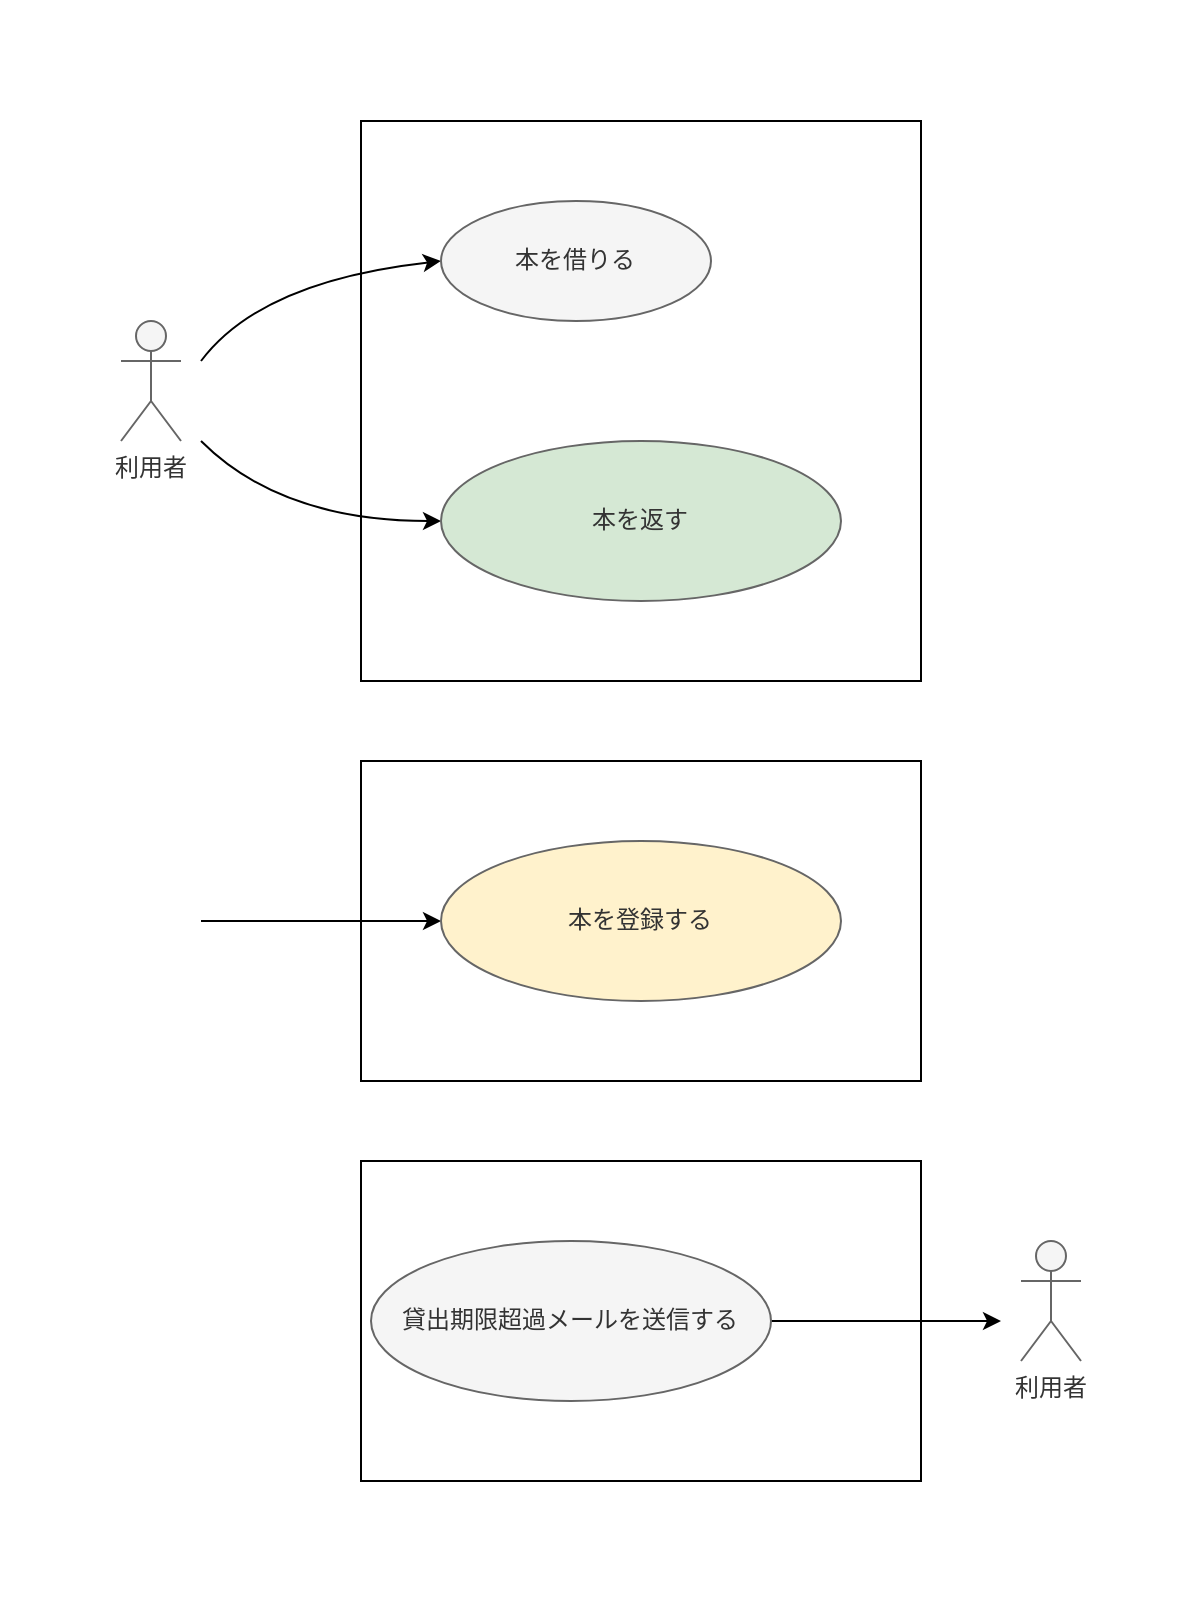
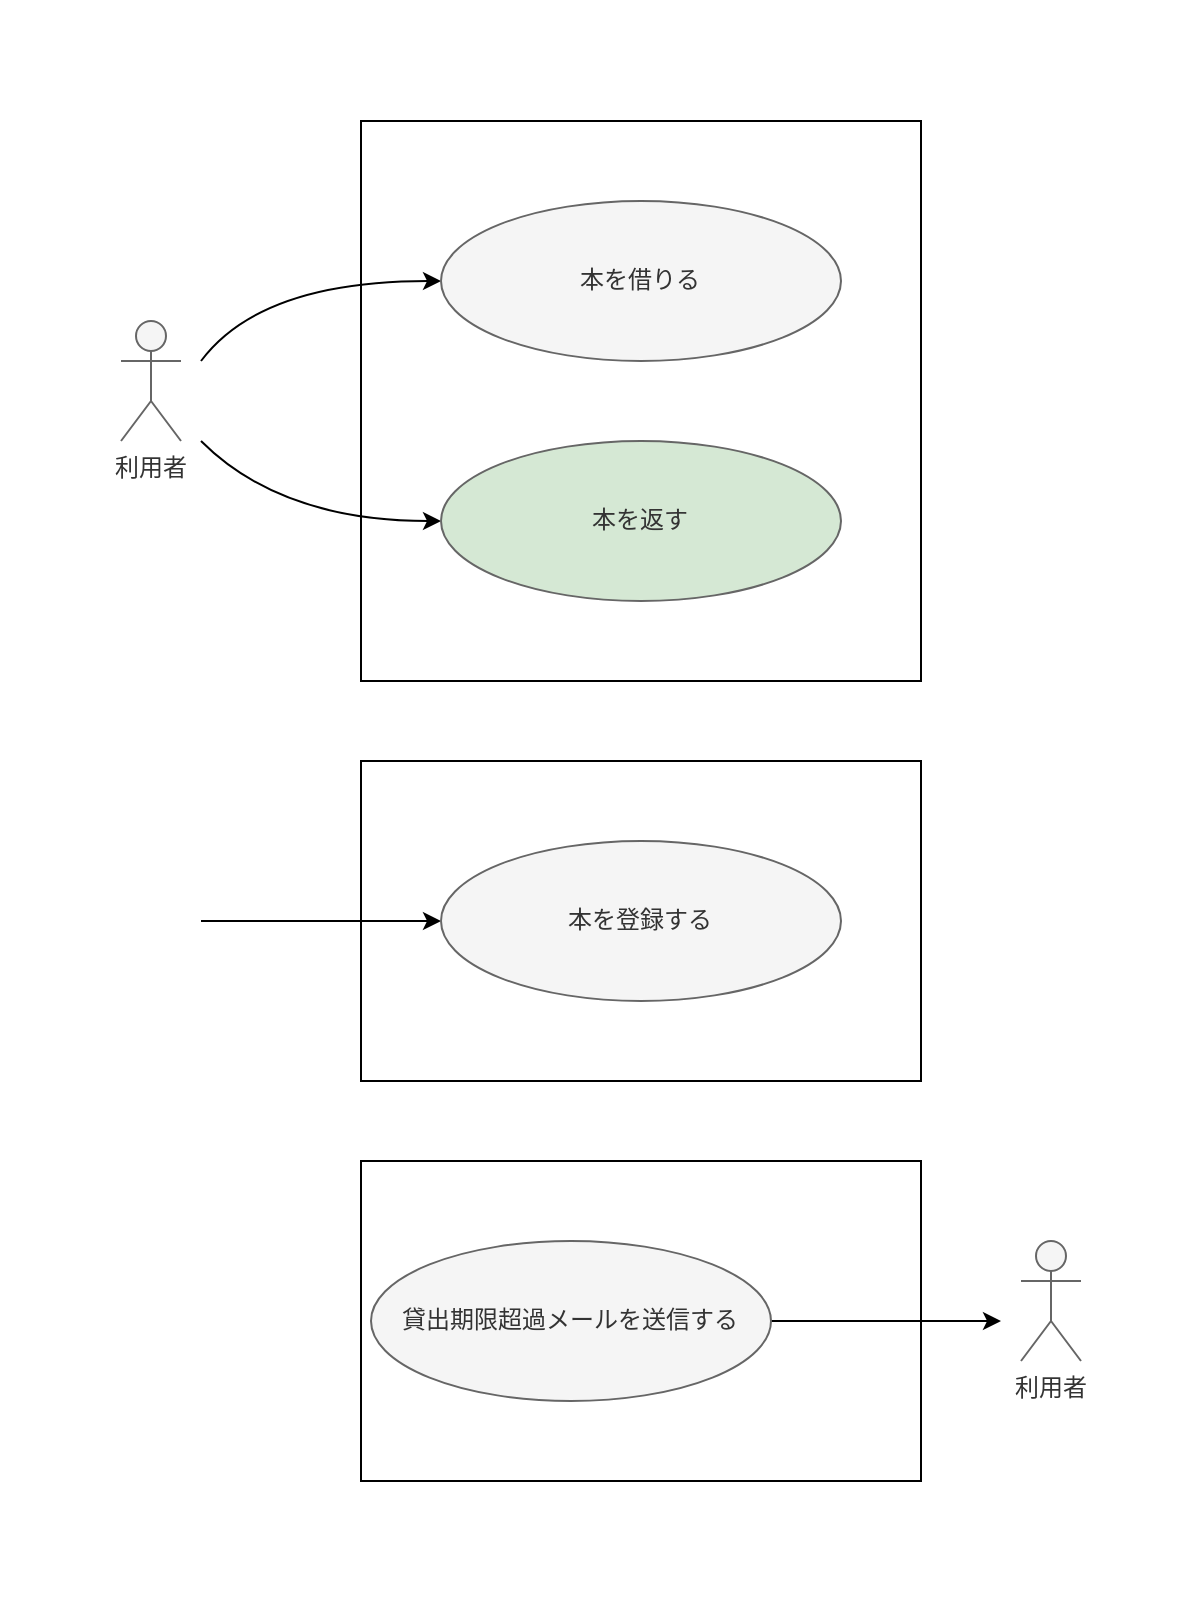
(576, 261) -> (641, 281)
(641, 921) -> (641, 921)
